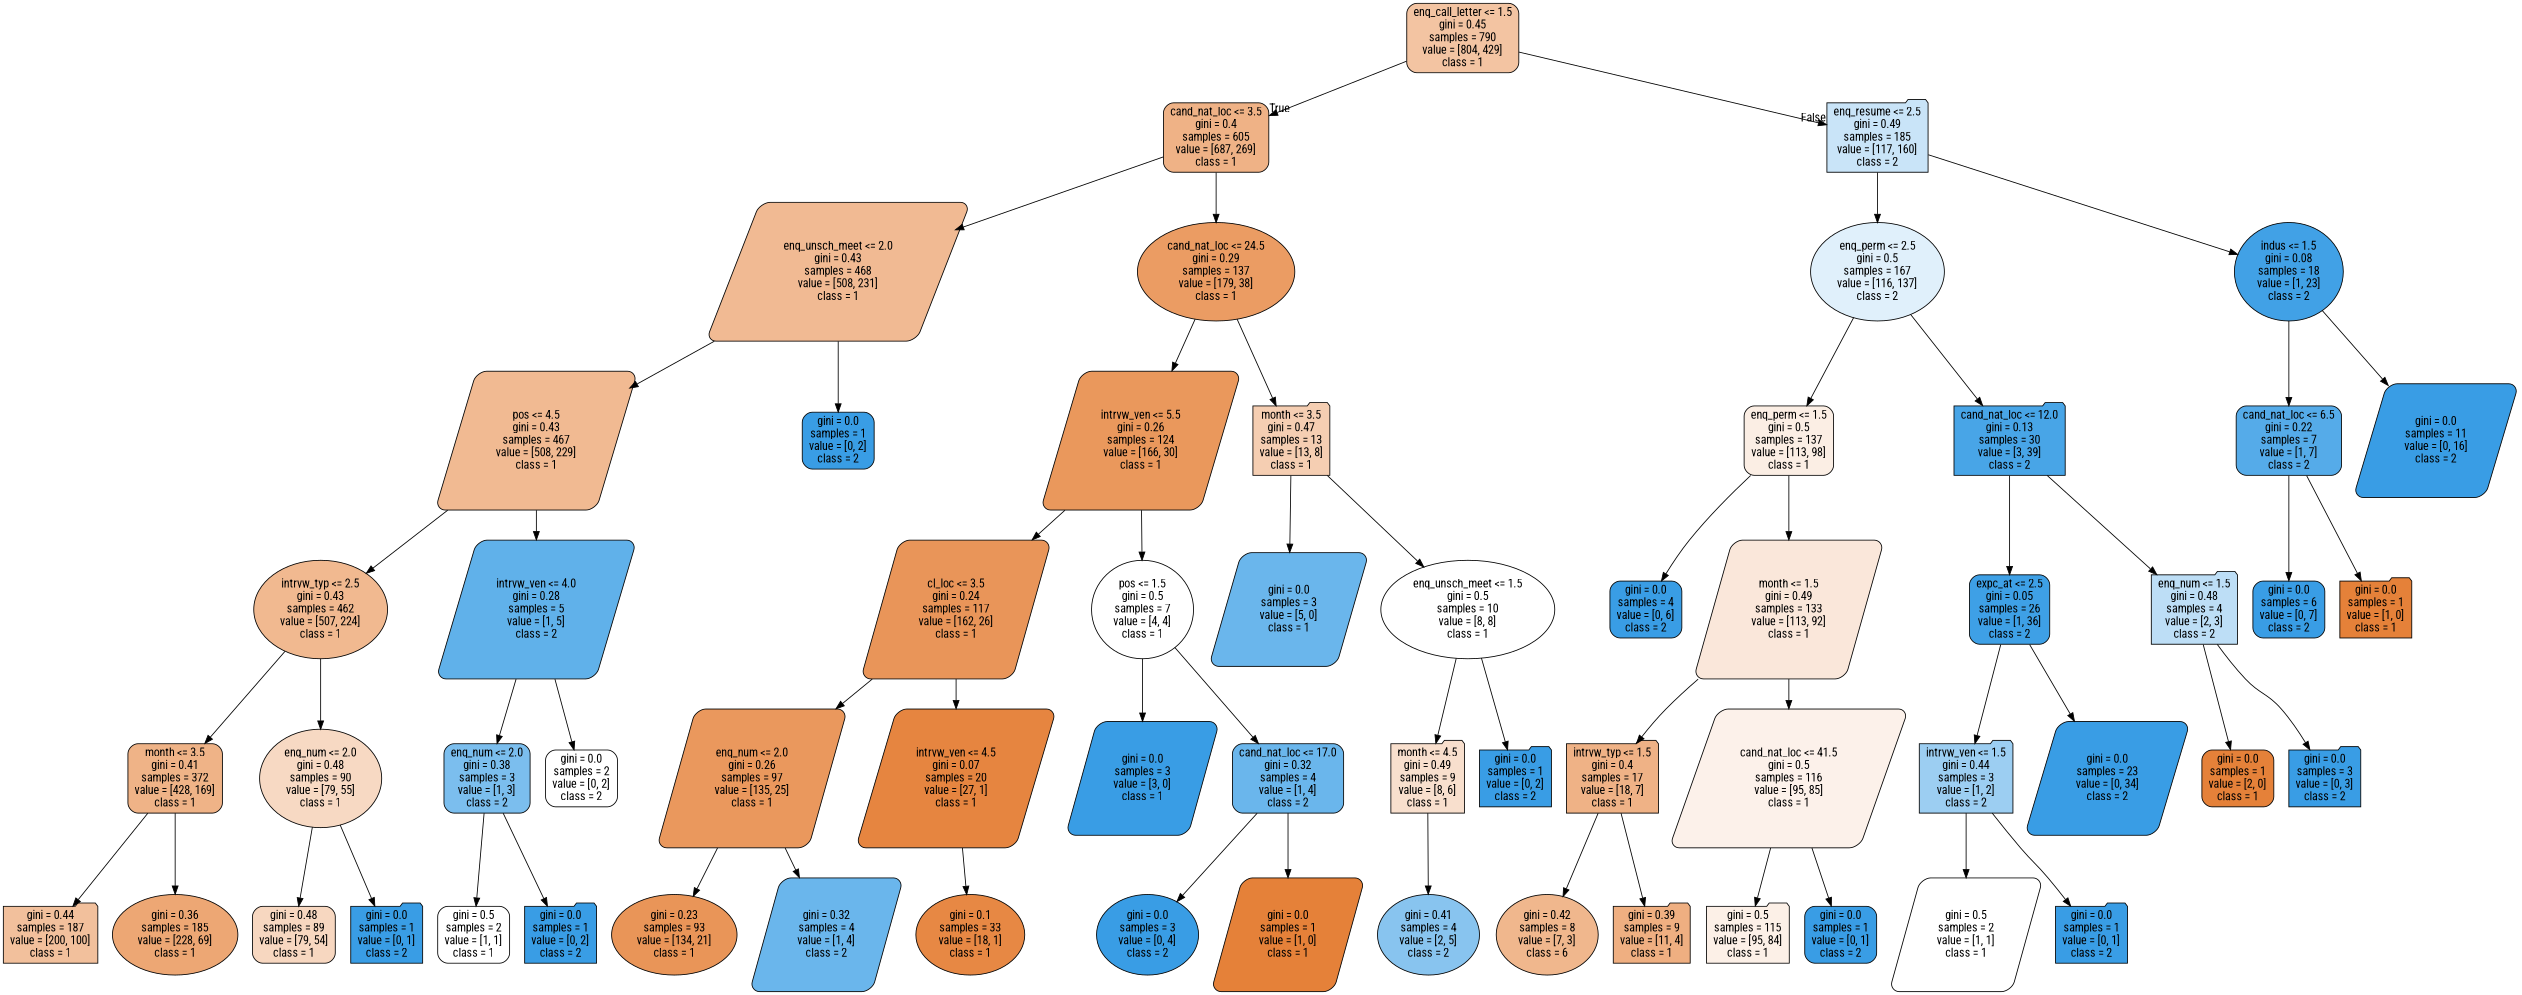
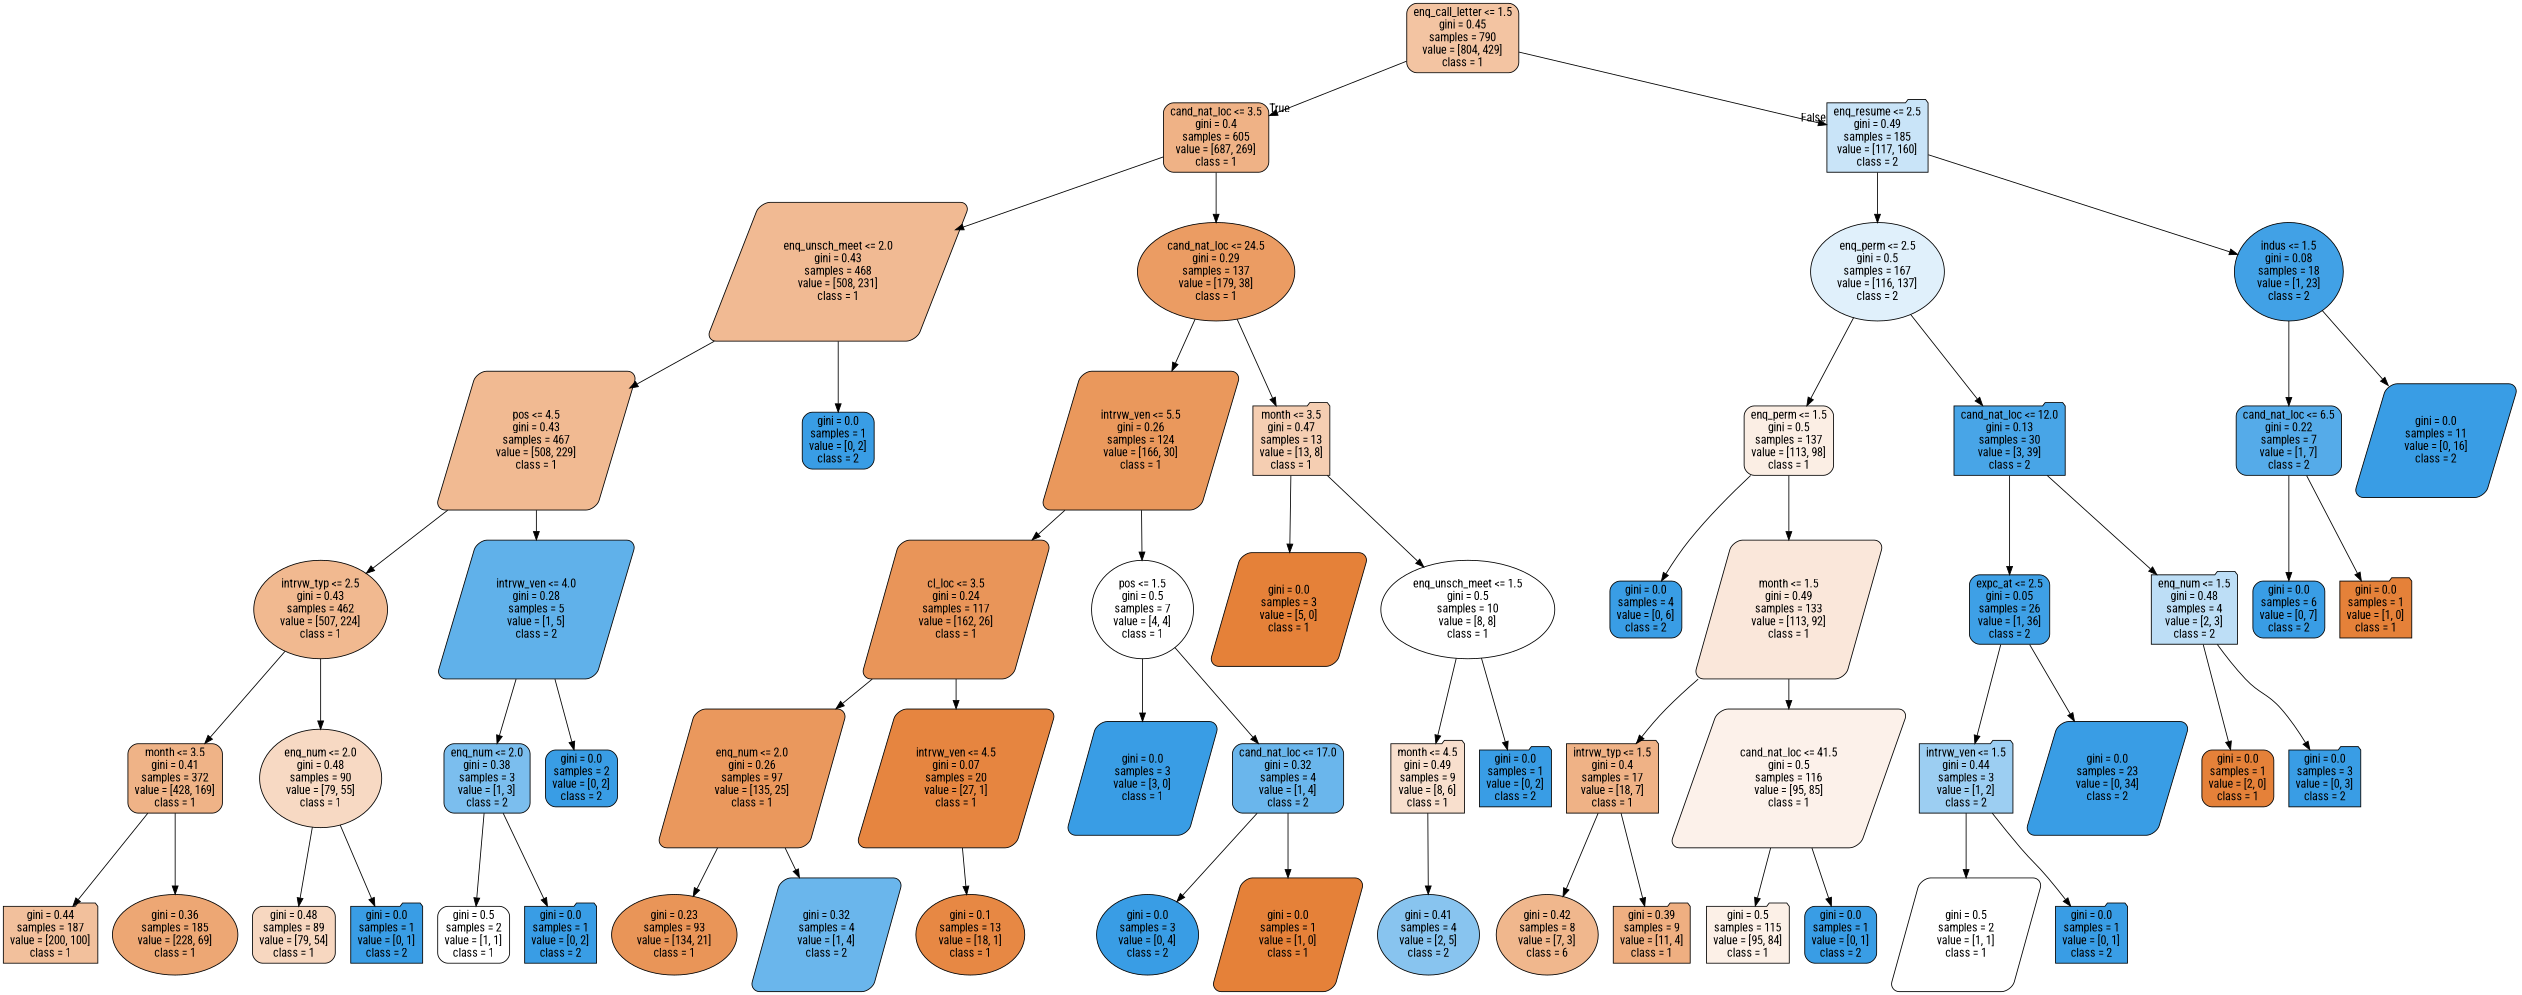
(1289, 610) -> (1289, 610)
(582, 778) -> (582, 778)
(970, 935) -> (970, 935)
